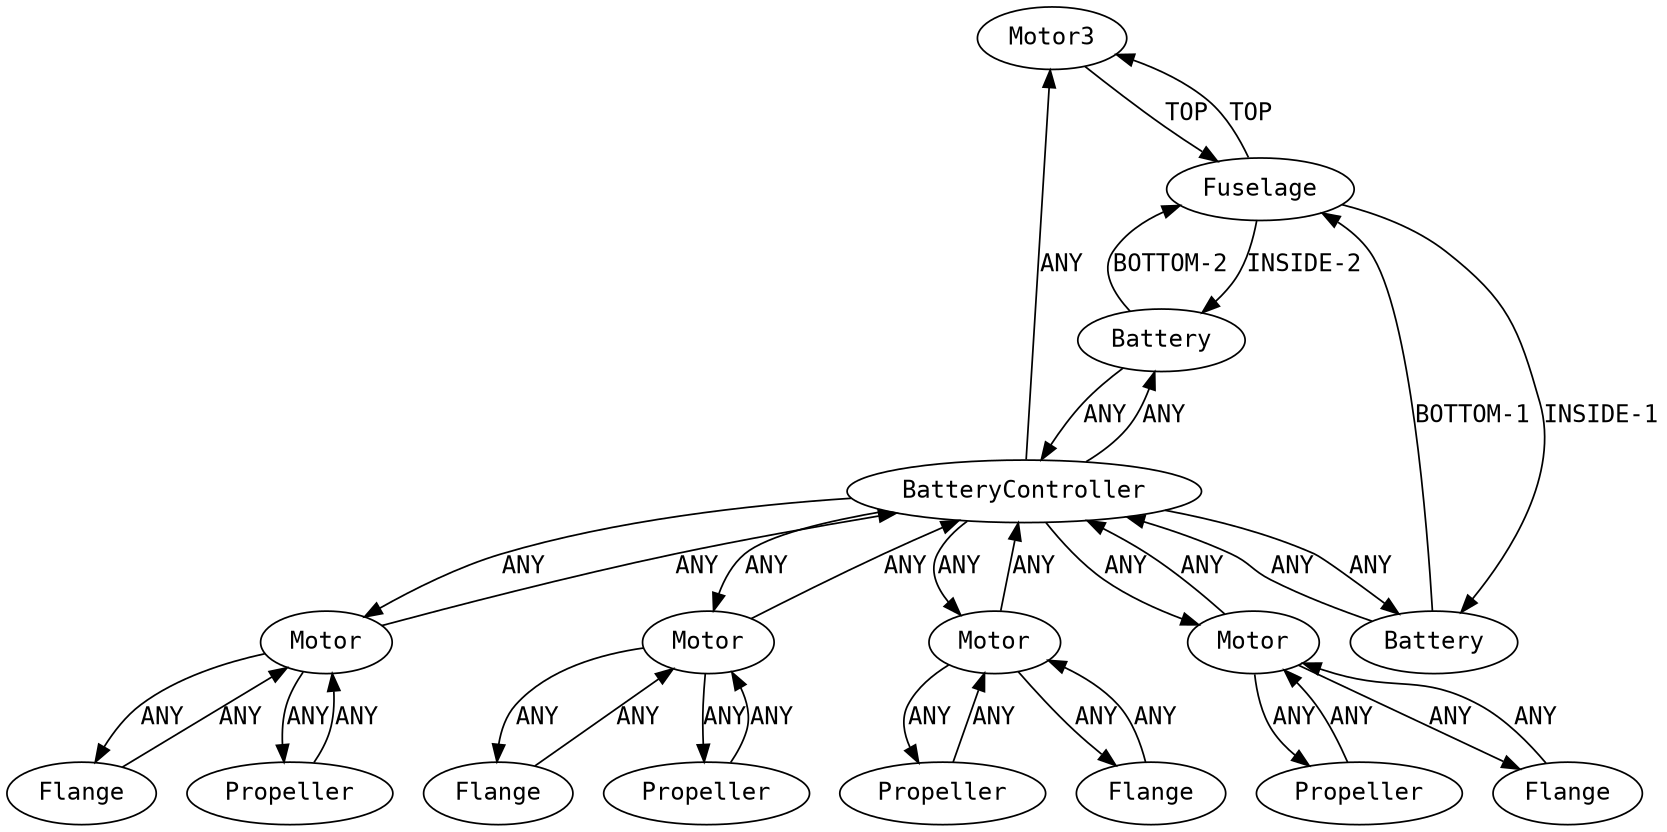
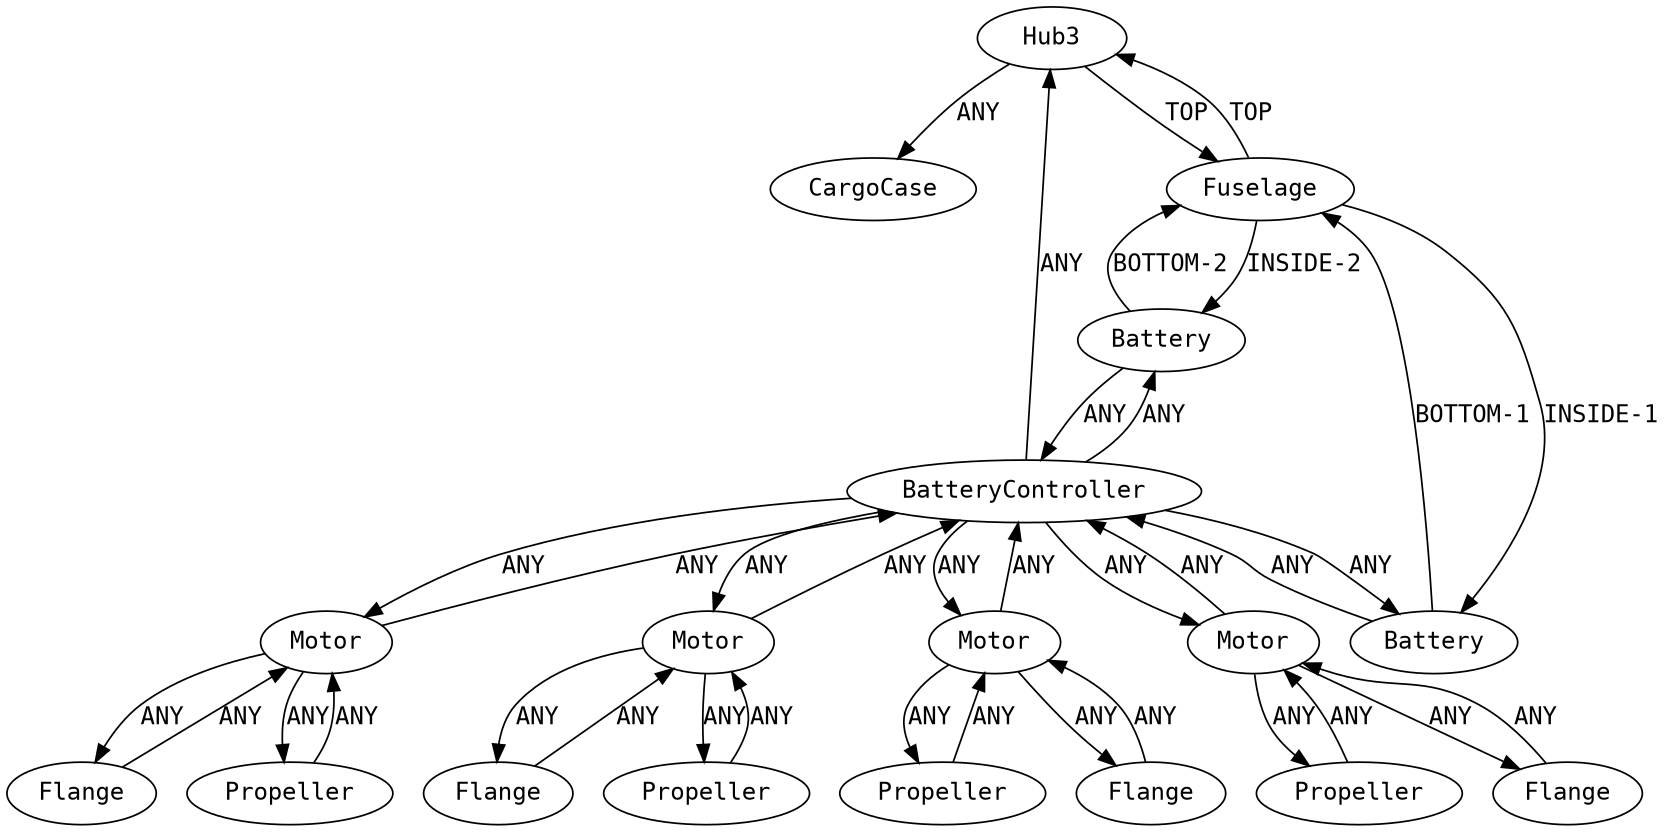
(1052, 38) -> (1052, 38)
none -> (873, 189)
